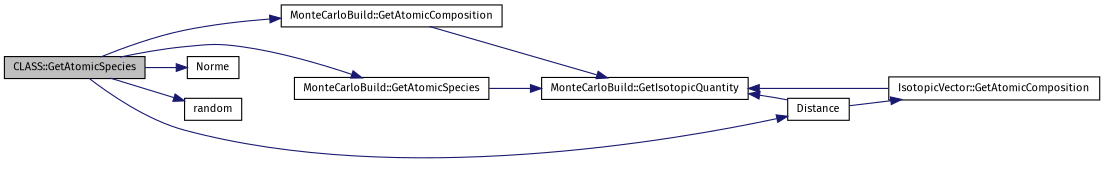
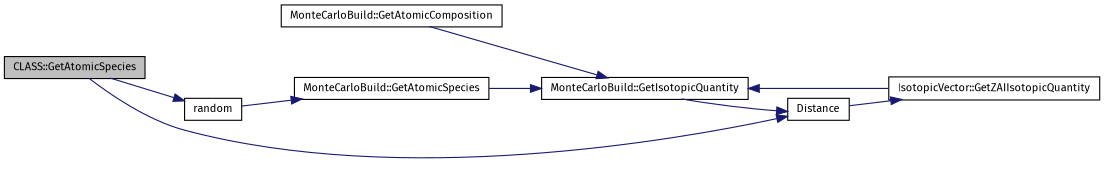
(183, 30) -> none
(237, 46) -> (266, 103)
(213, 68) -> none
(994, 88) -> (994, 88)
(774, 97) -> (729, 106)
